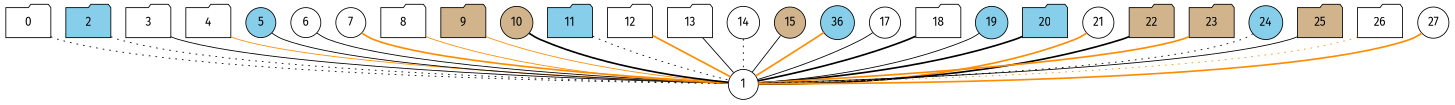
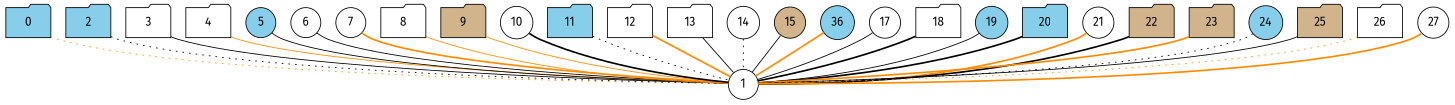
(28, 23) -> (28, 23)
(517, 23) -> (517, 23)
(236, 64) -> (236, 64)
